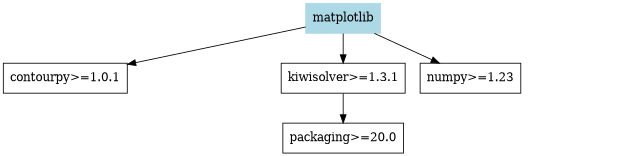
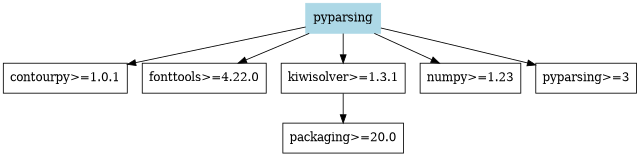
(343, 18) -> (343, 18)
none -> (204, 78)
none -> (586, 78)
